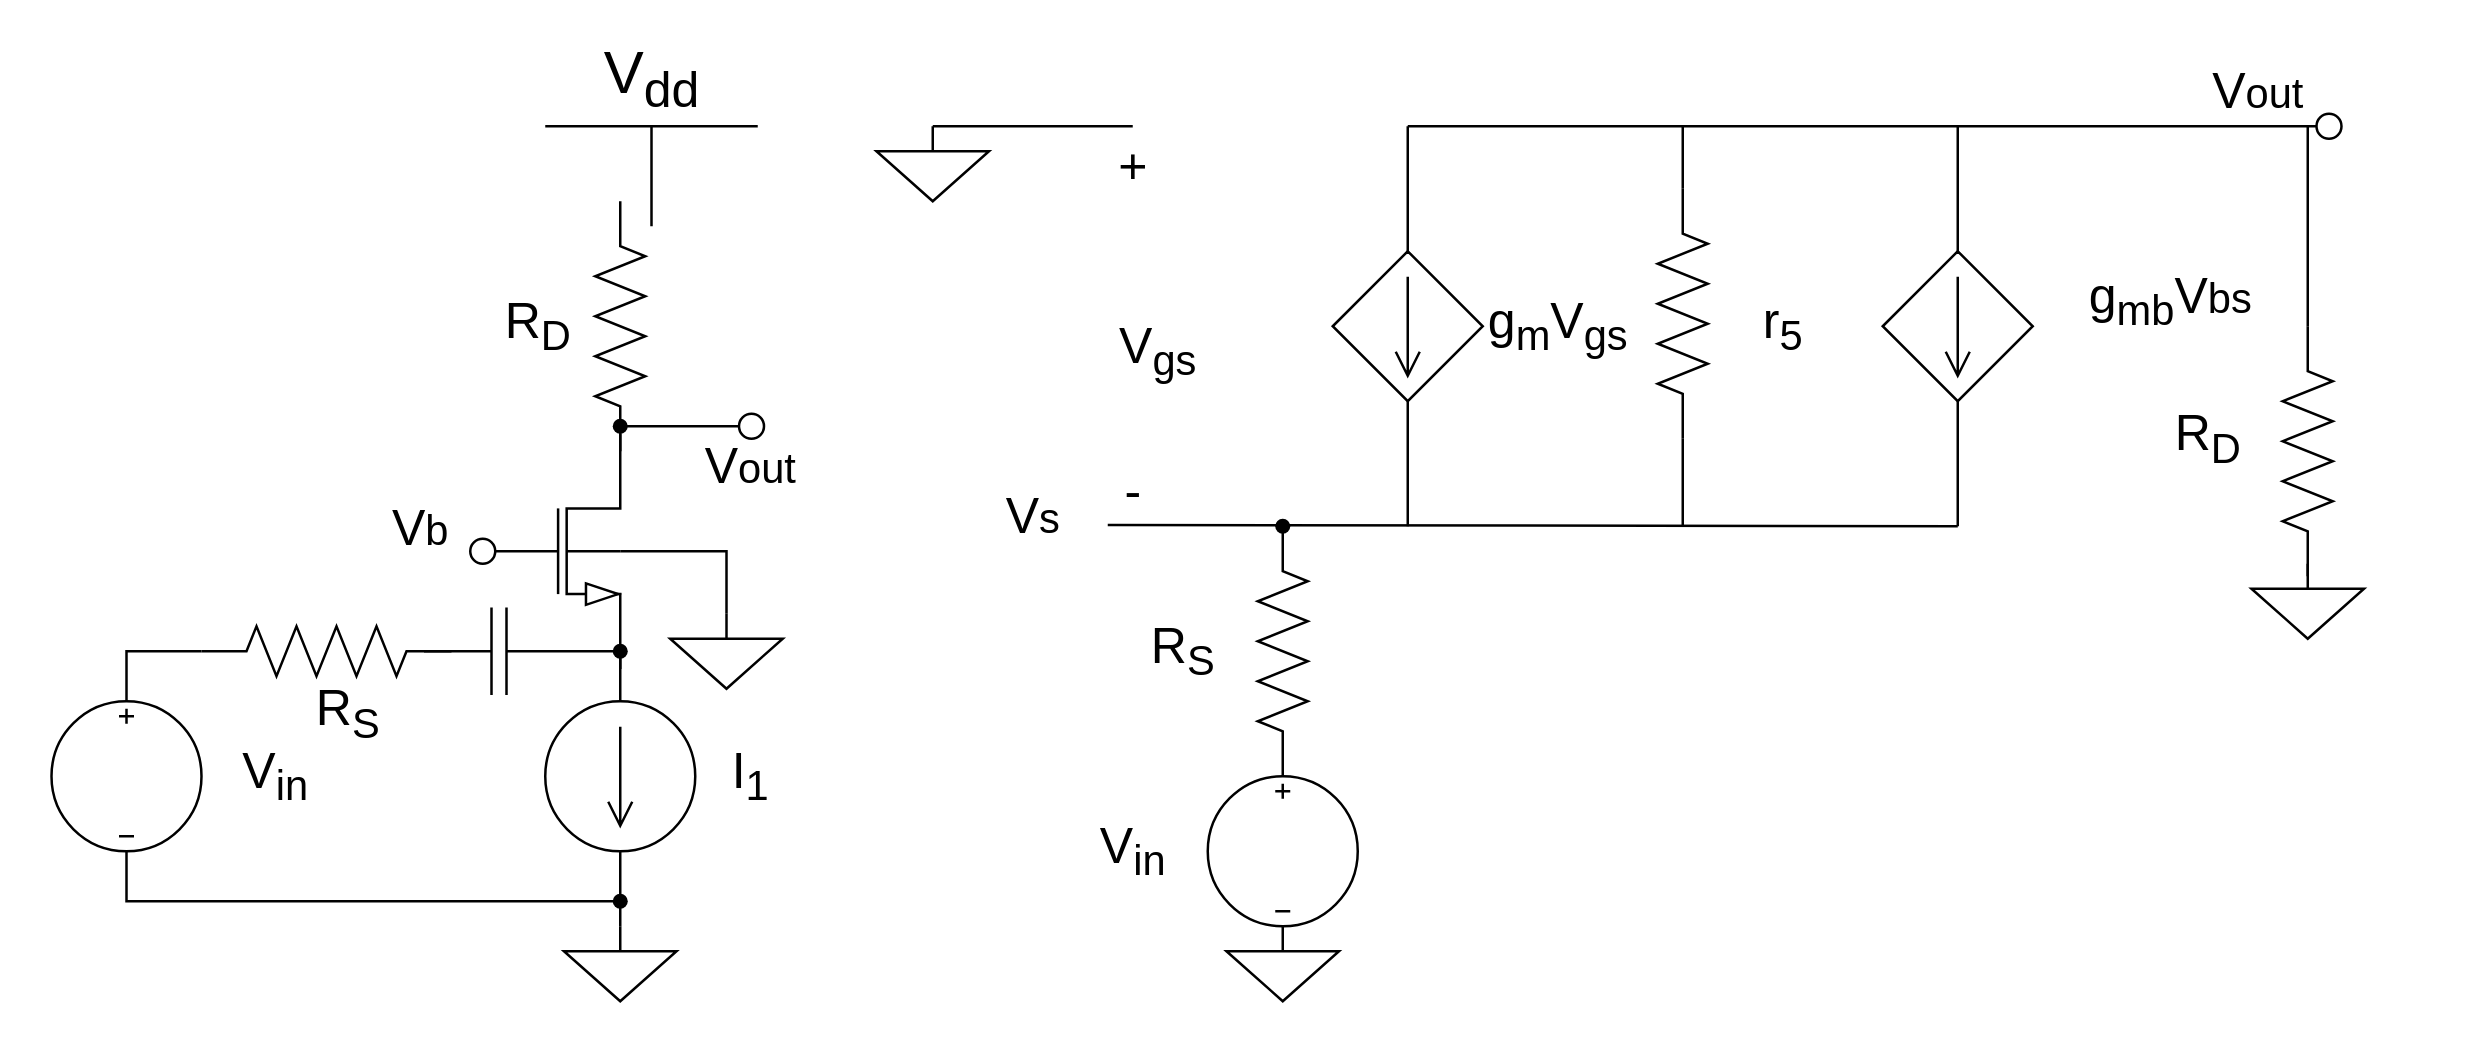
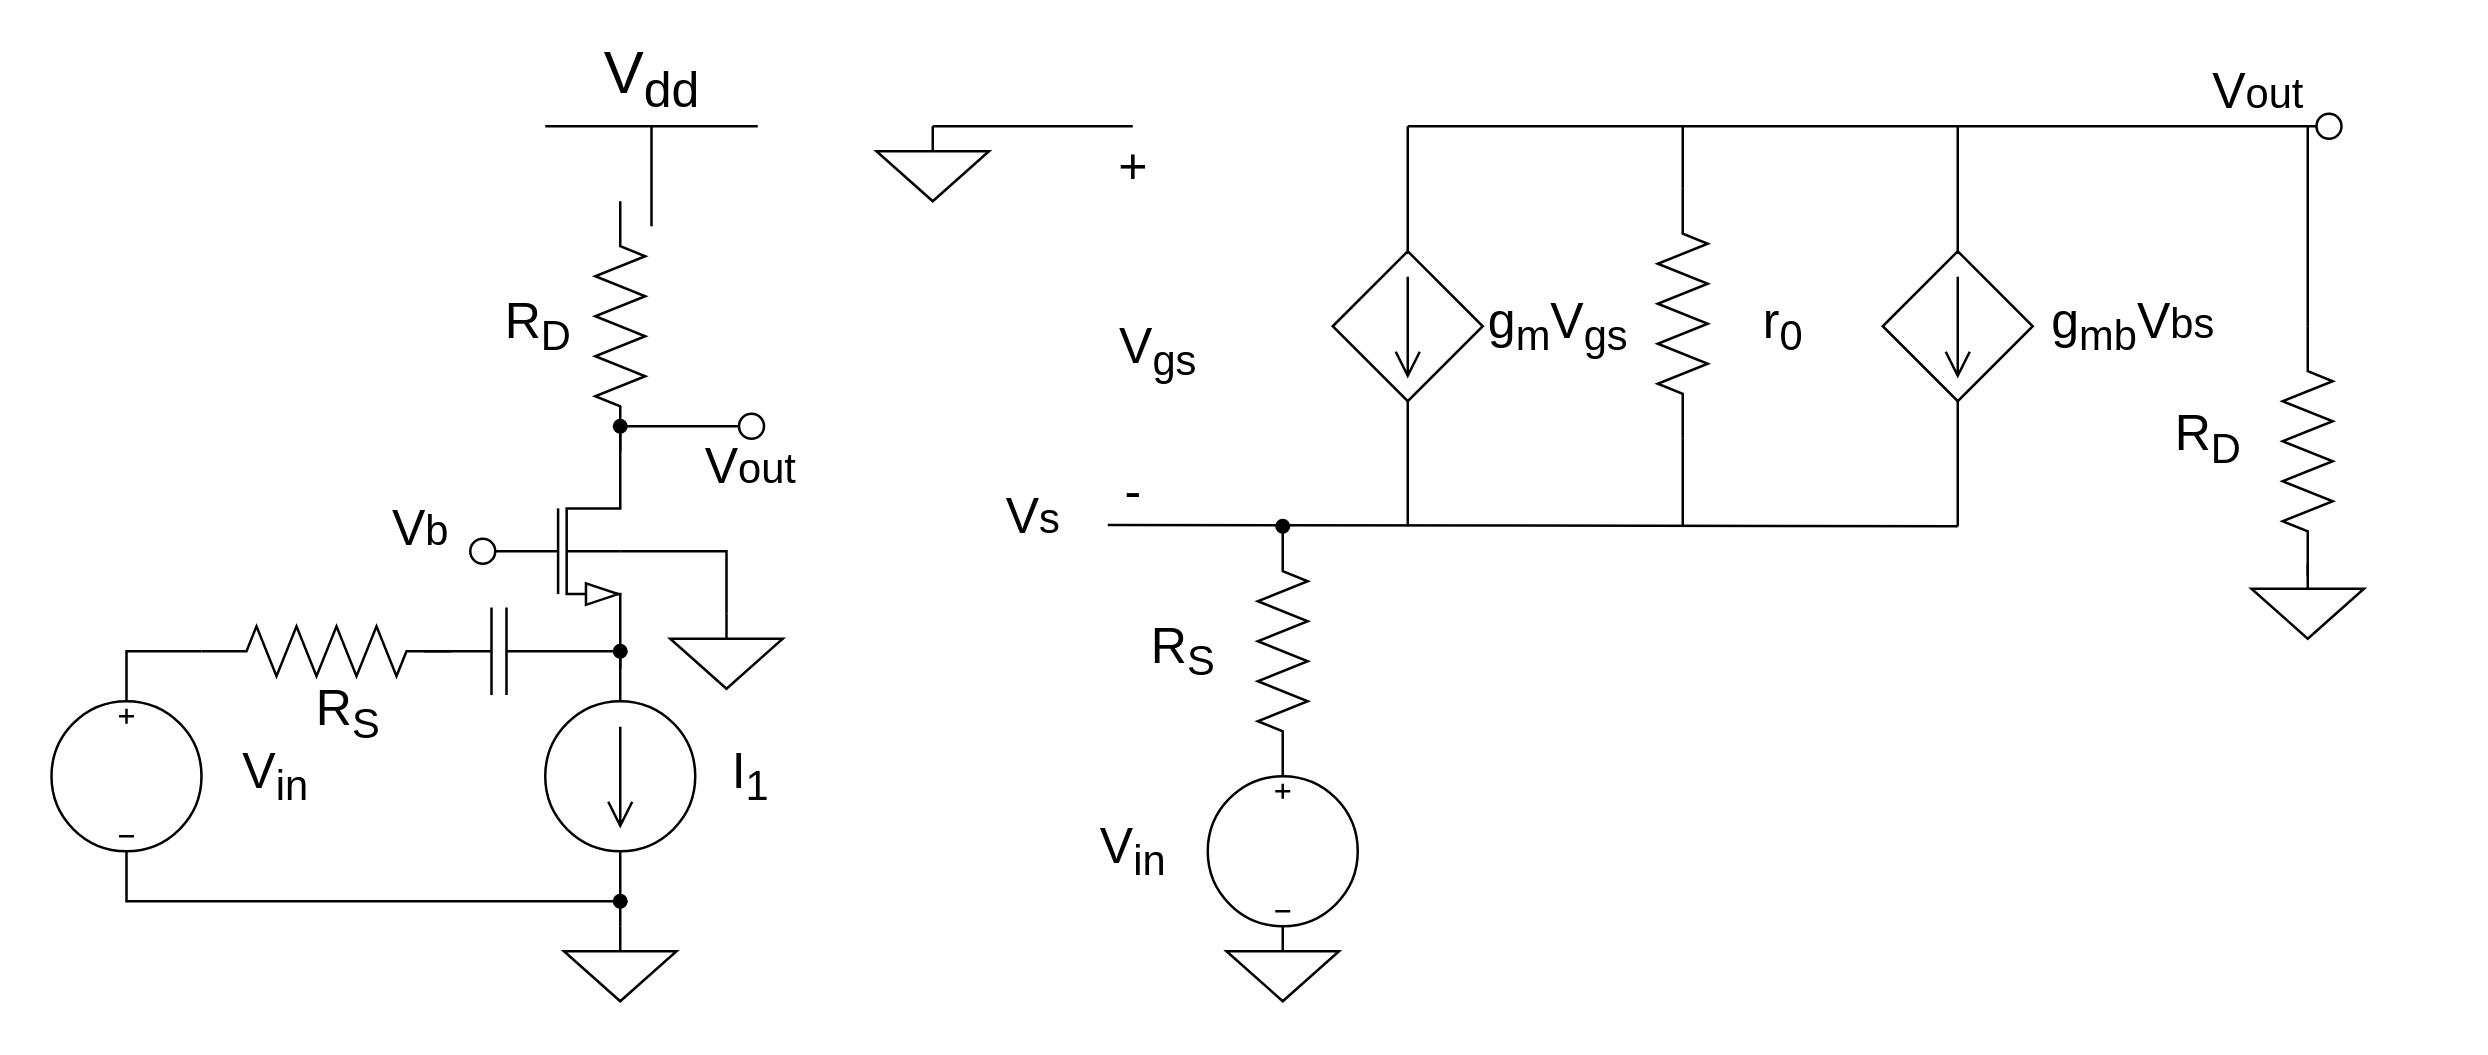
(2170, 301) -> (2133, 326)
(1784, 326) -> (1784, 326)
